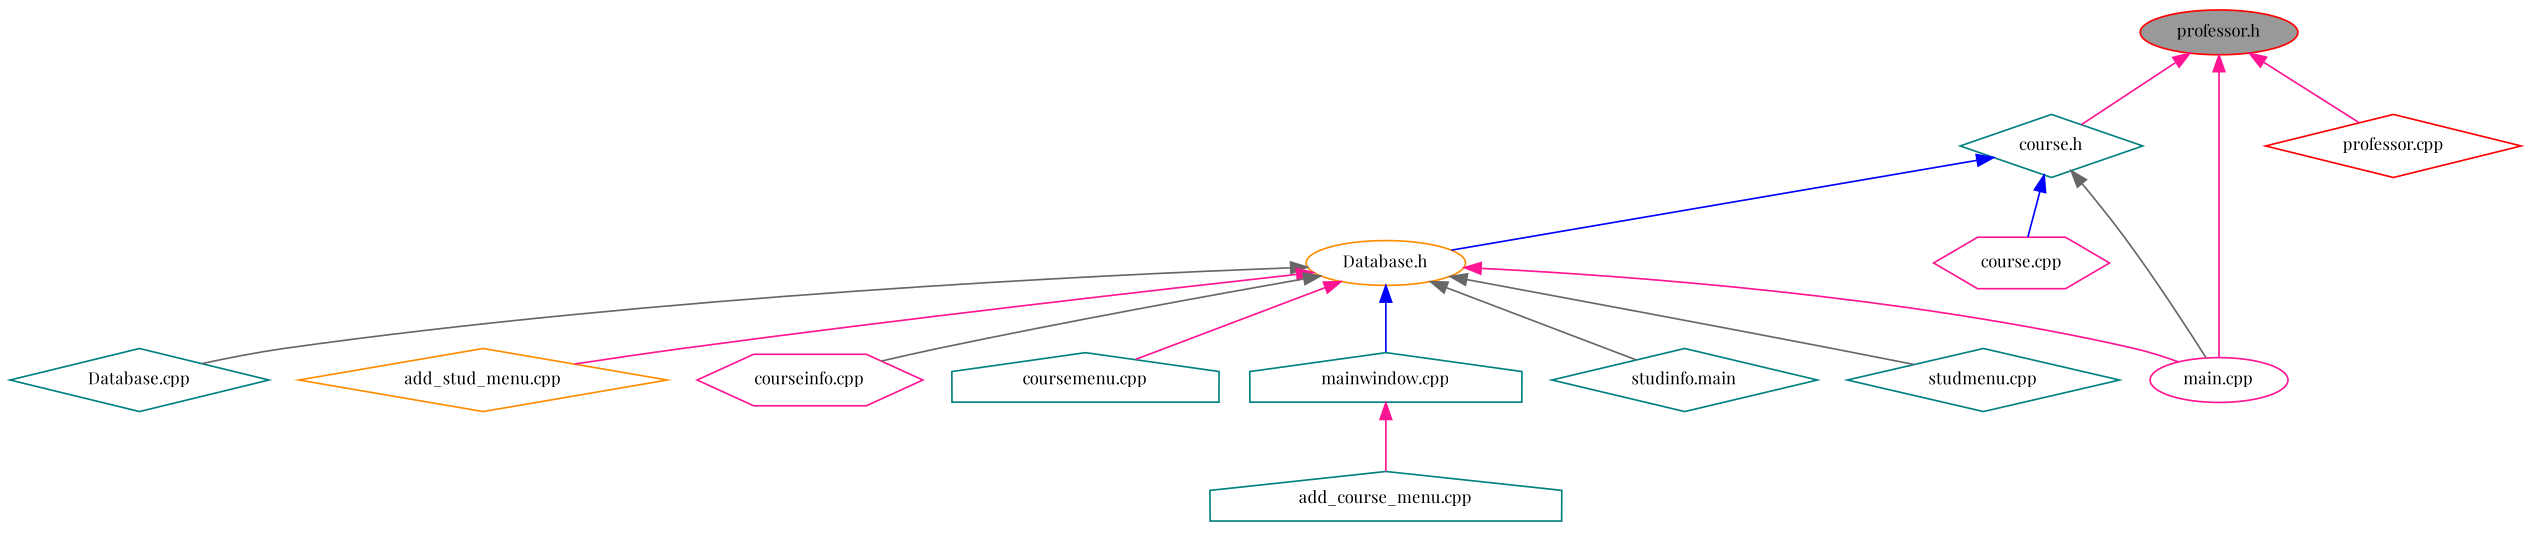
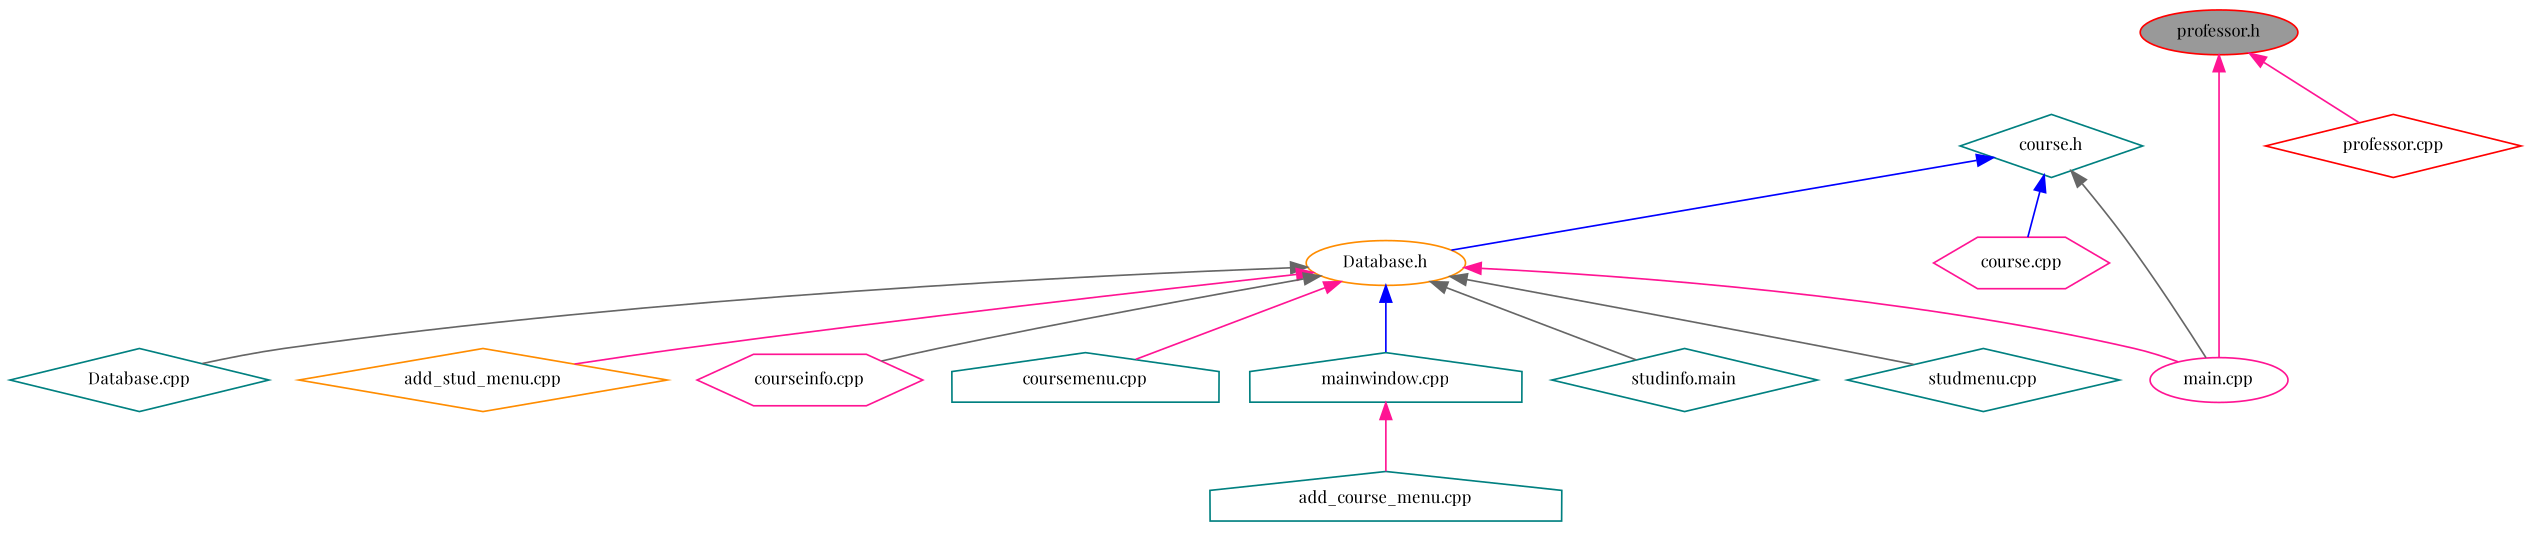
(2128, 94) -> none
